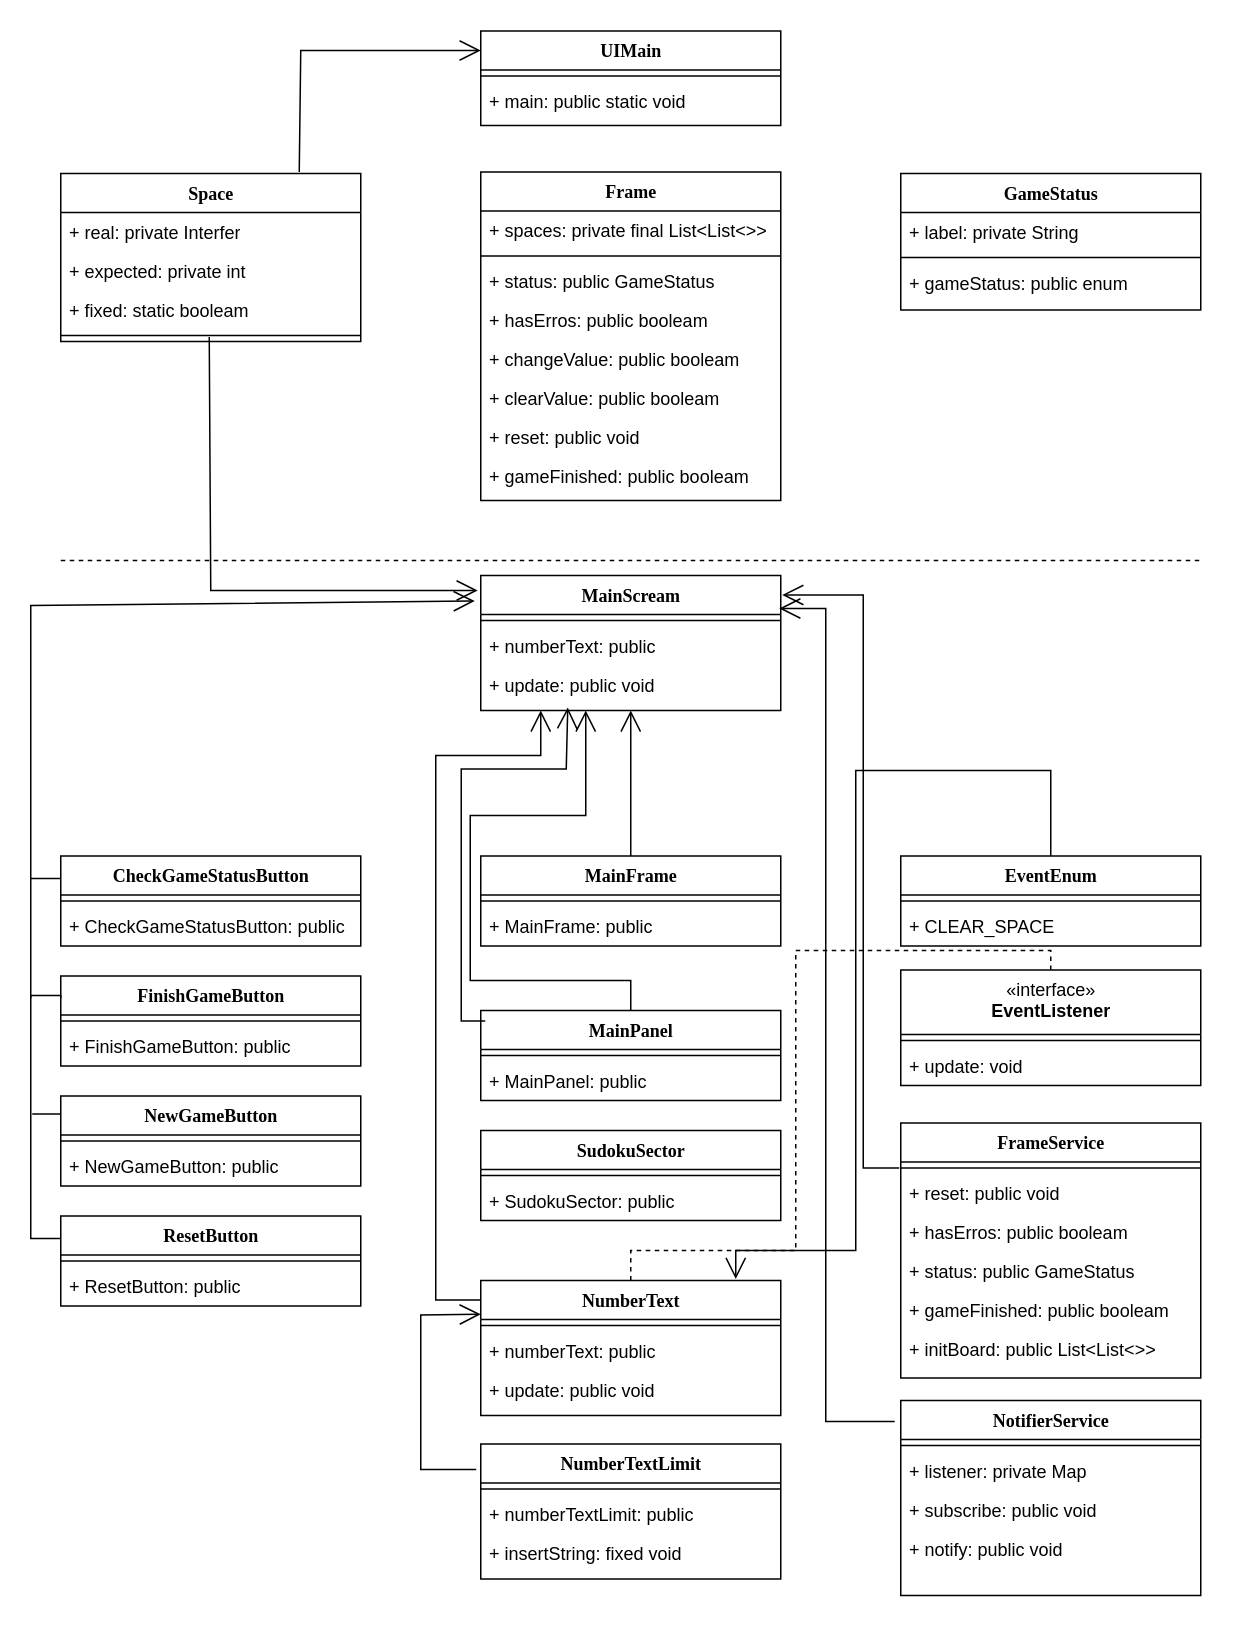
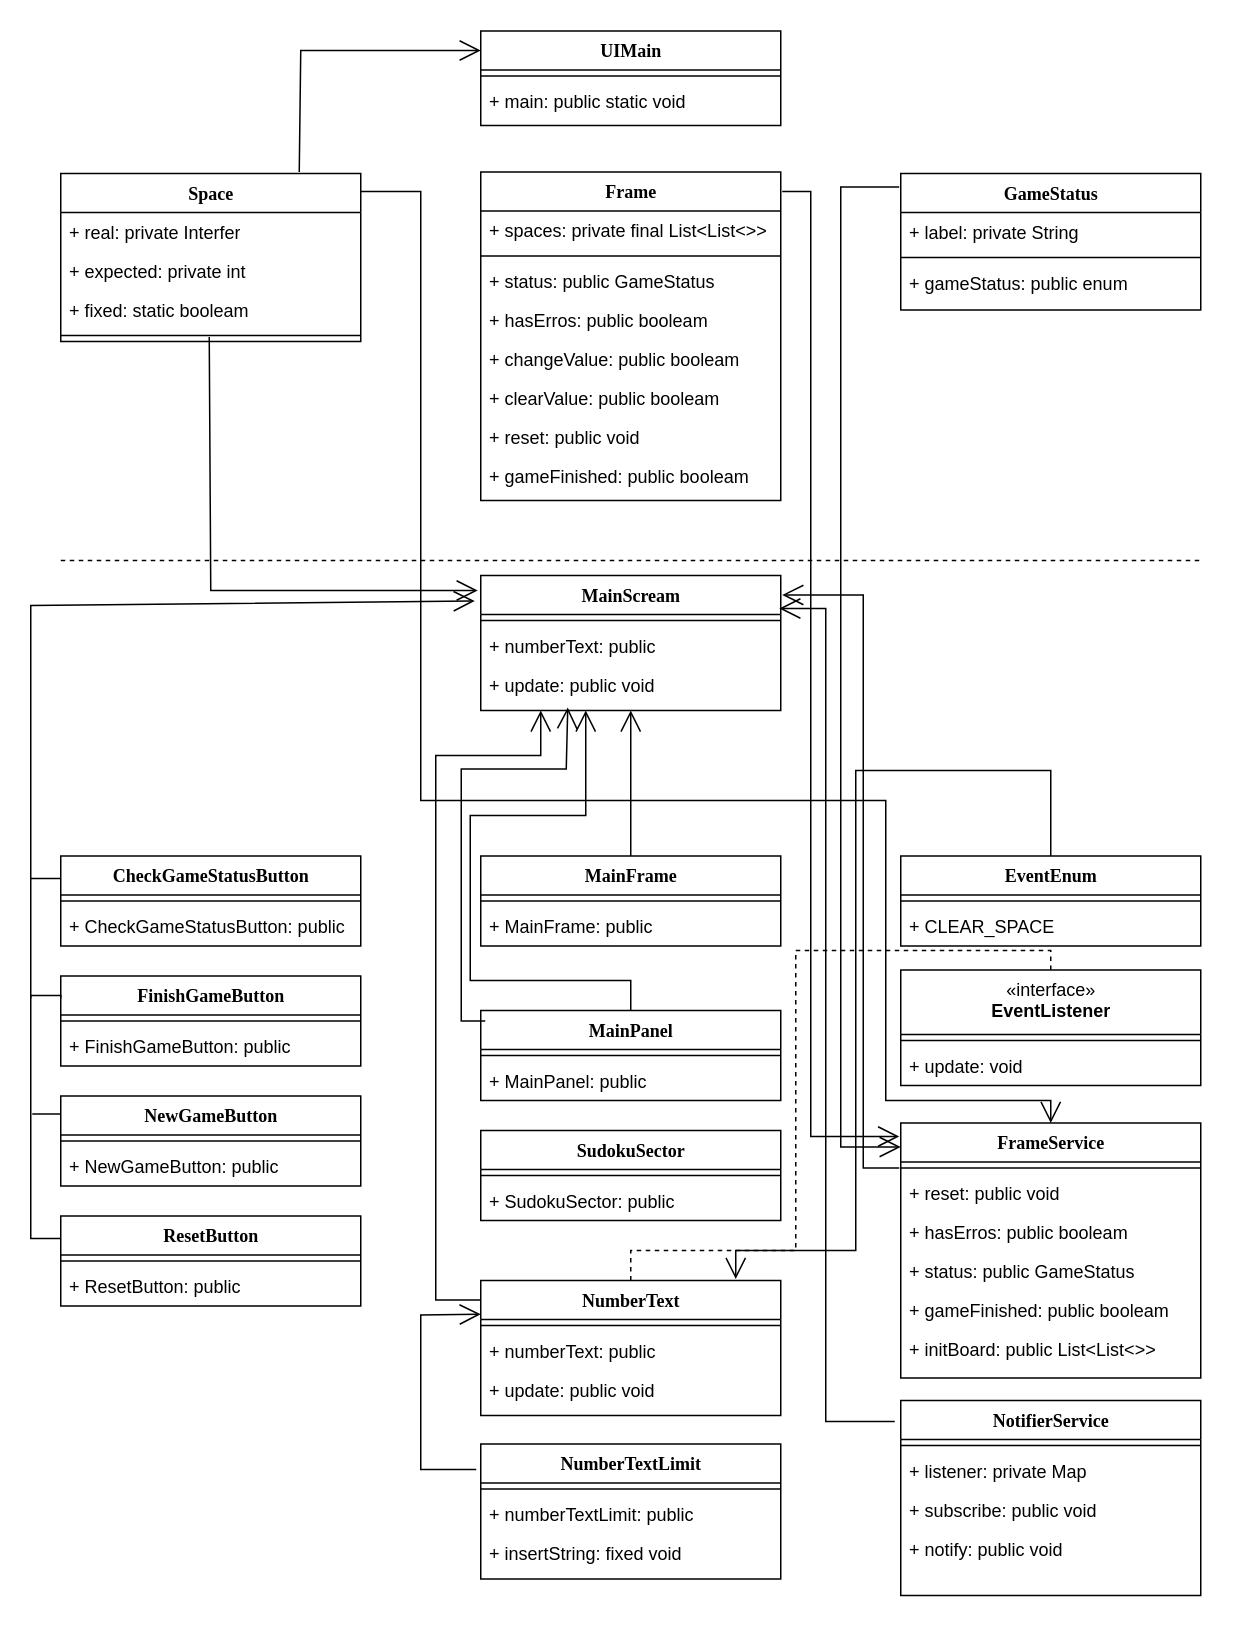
none -> (841, 666)
none -> (811, 692)
none -> (562, 800)
